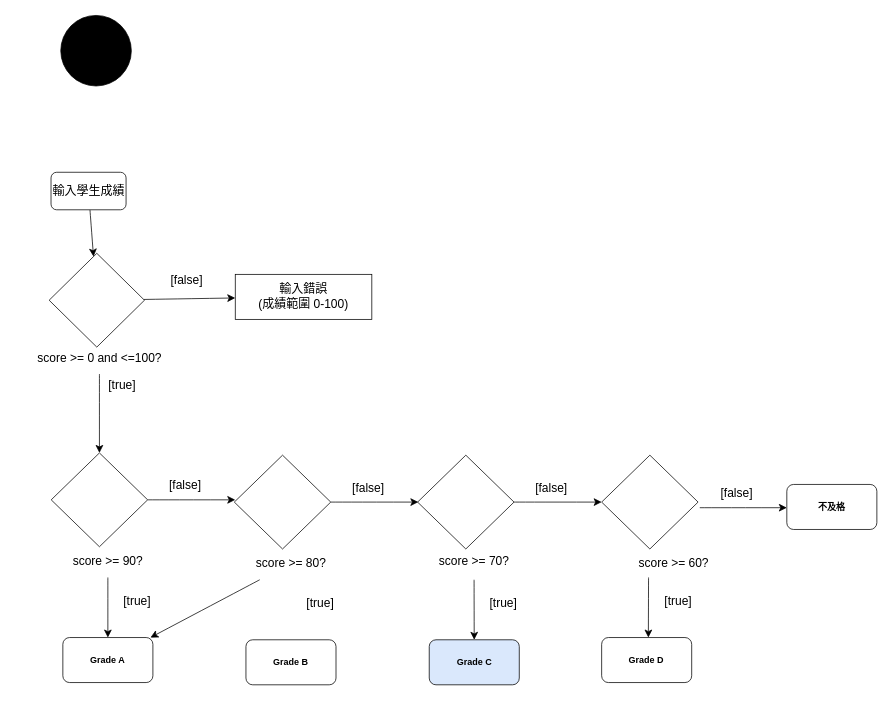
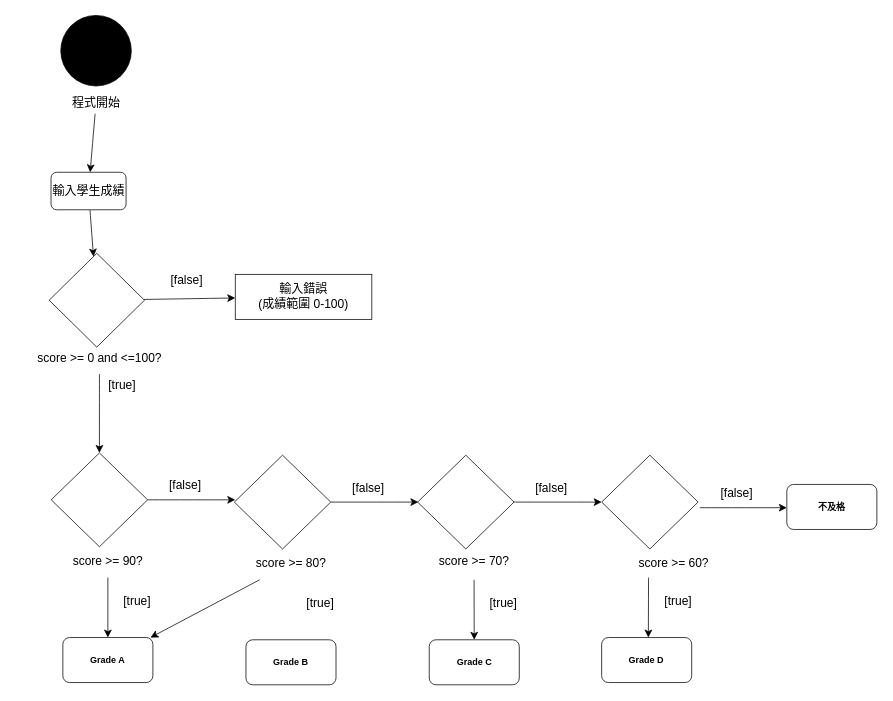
none -> (96, 102)
none -> (93, 142)
(474, 662) -> (474, 662)
